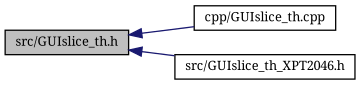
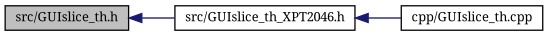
(168, 30) -> (385, 18)
